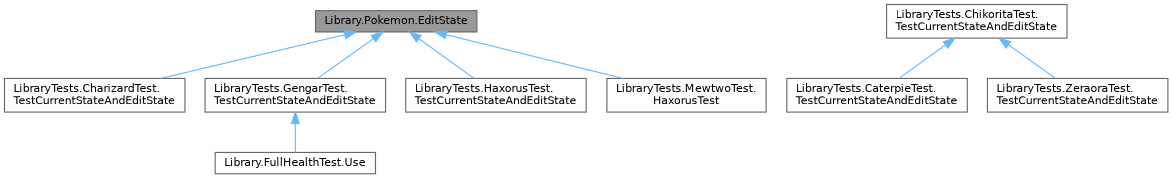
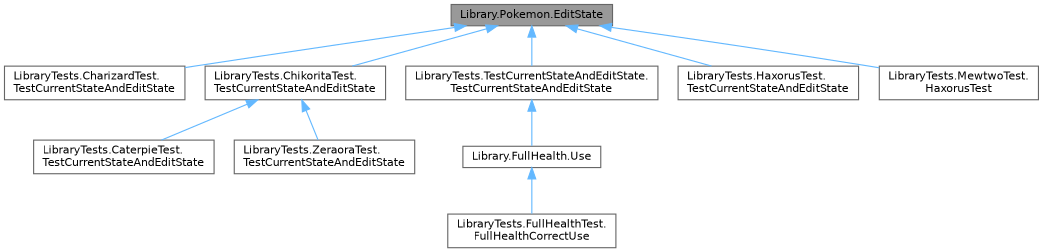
none -> (419, 47)
(295, 95) -> (532, 83)
(295, 163) -> (532, 157)
none -> (532, 231)
